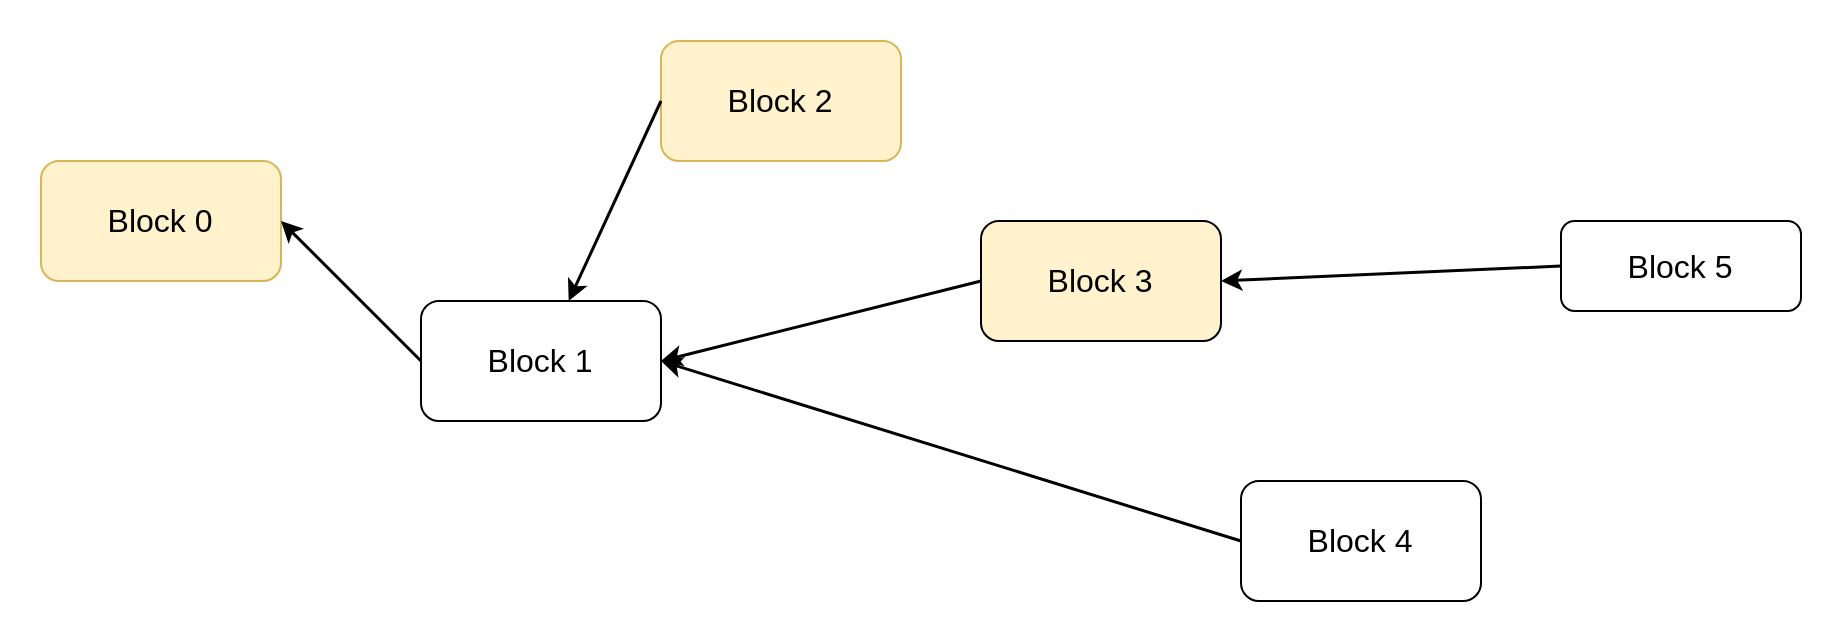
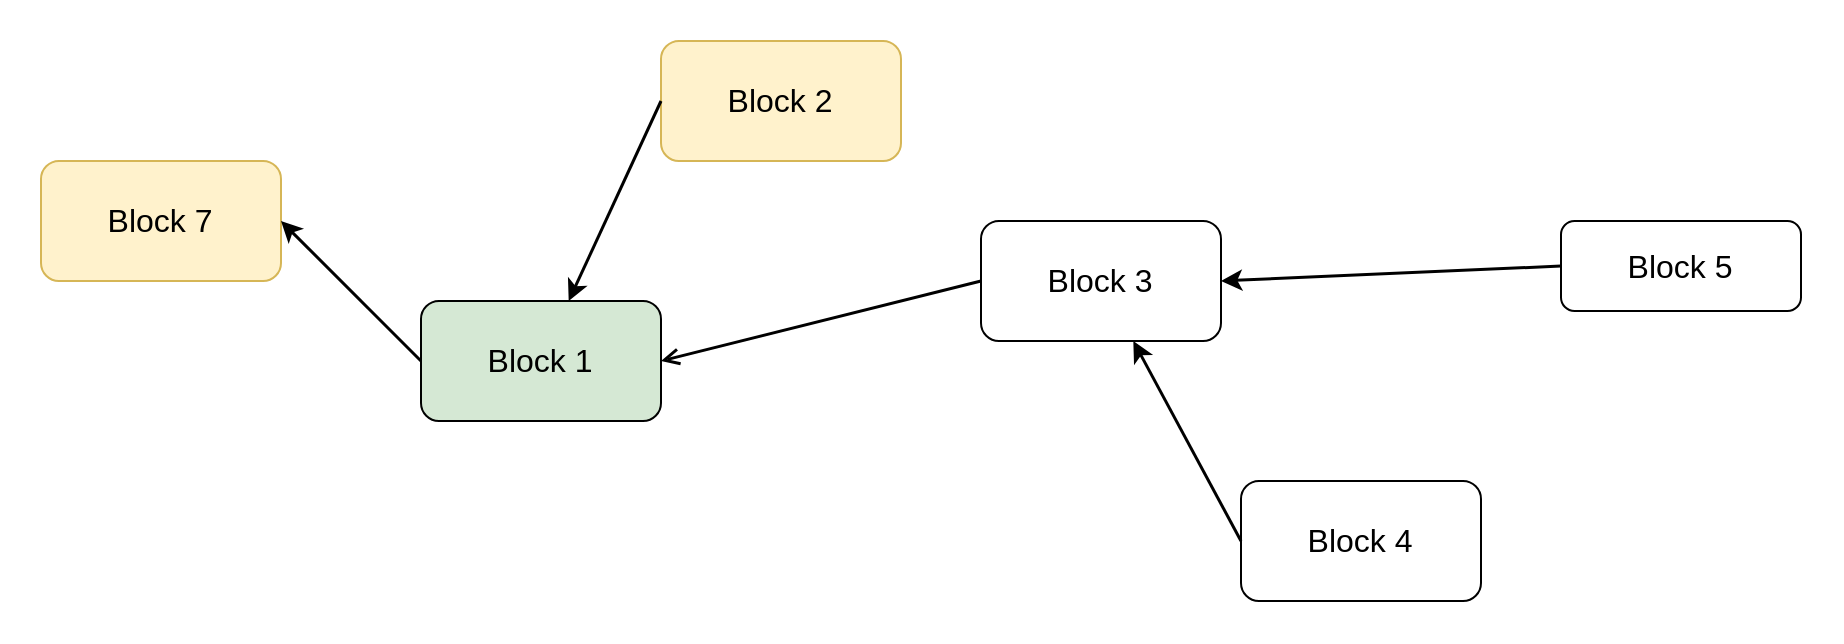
(161, 221) -> (161, 221)
(1101, 281) -> (1101, 281)
(680, 356) -> (678, 357)
(541, 361) -> (541, 361)
(958, 453) -> (1191, 447)
